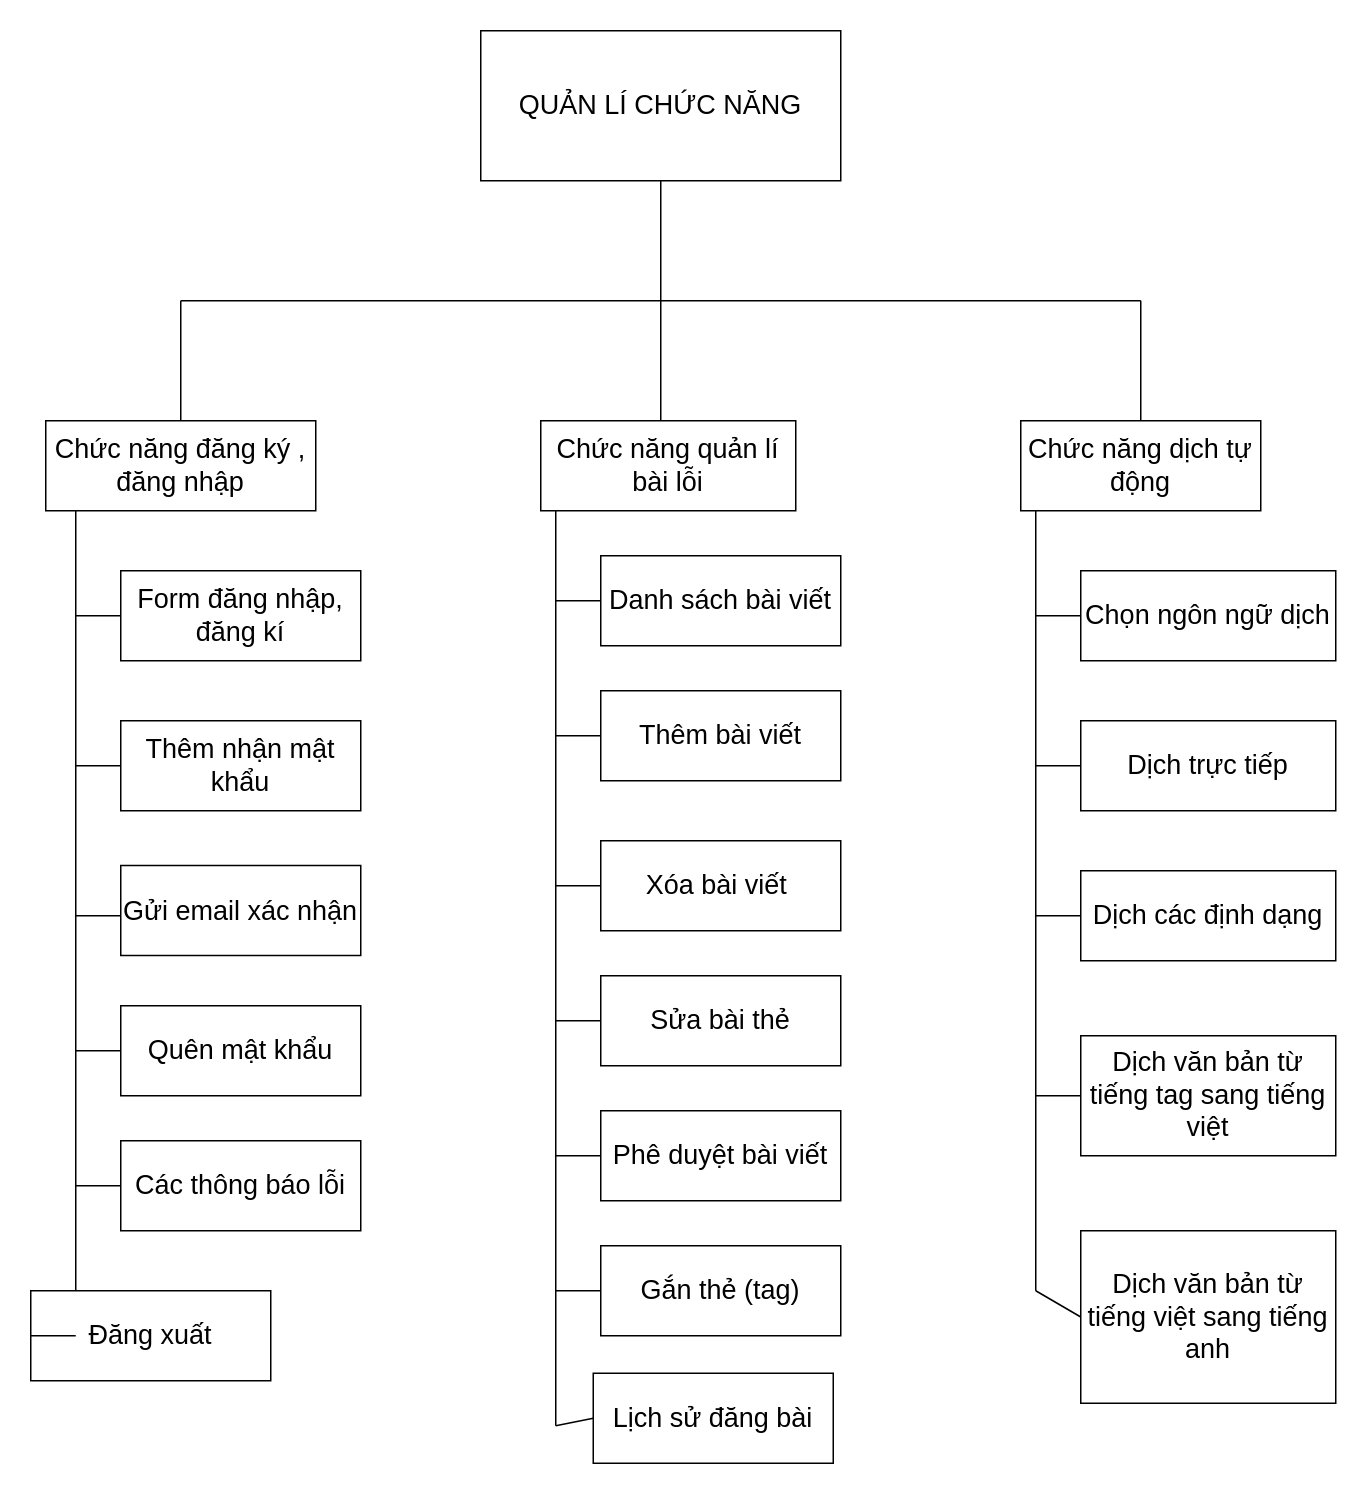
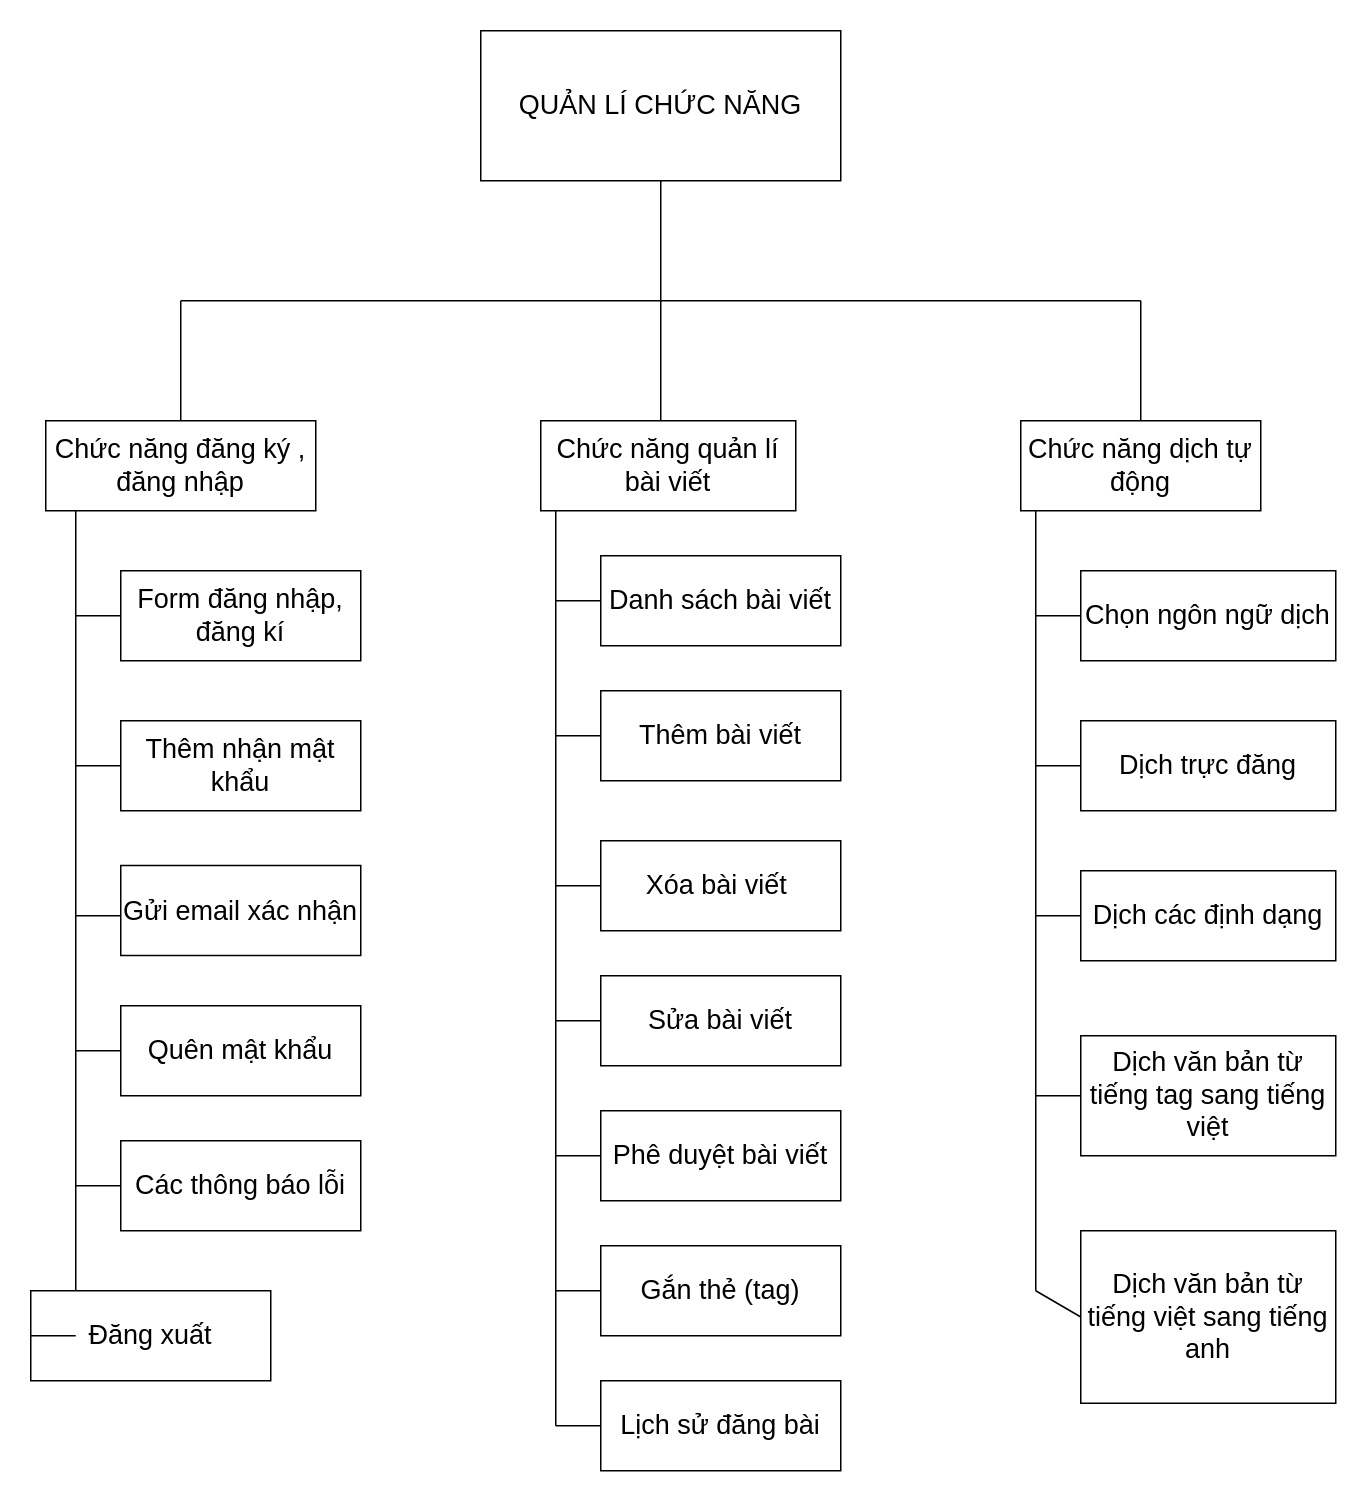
(668, 466) -> (668, 466)
(1208, 766) -> (1208, 766)
(721, 1021) -> (721, 1021)
(713, 1418) -> (721, 1426)
